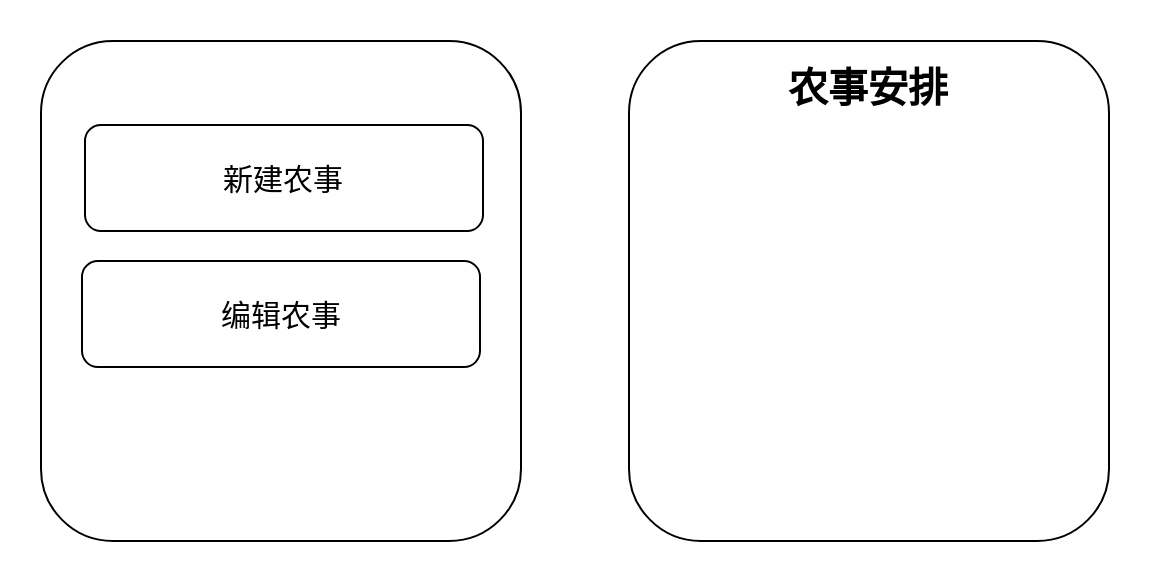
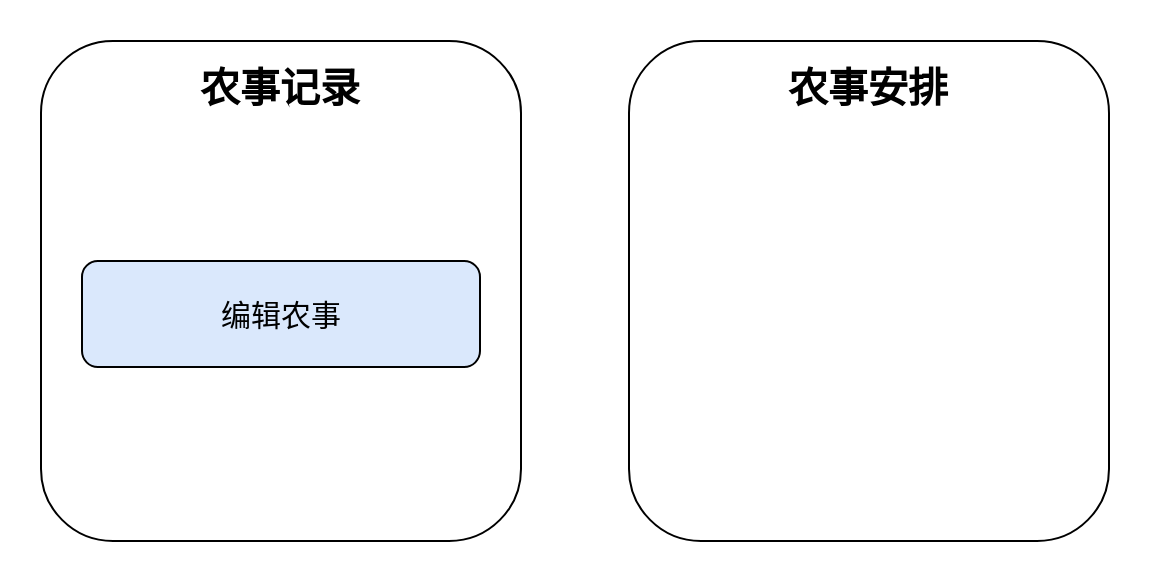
none -> (281, 87)
(284, 178) -> none
(281, 314) -> (281, 314)
